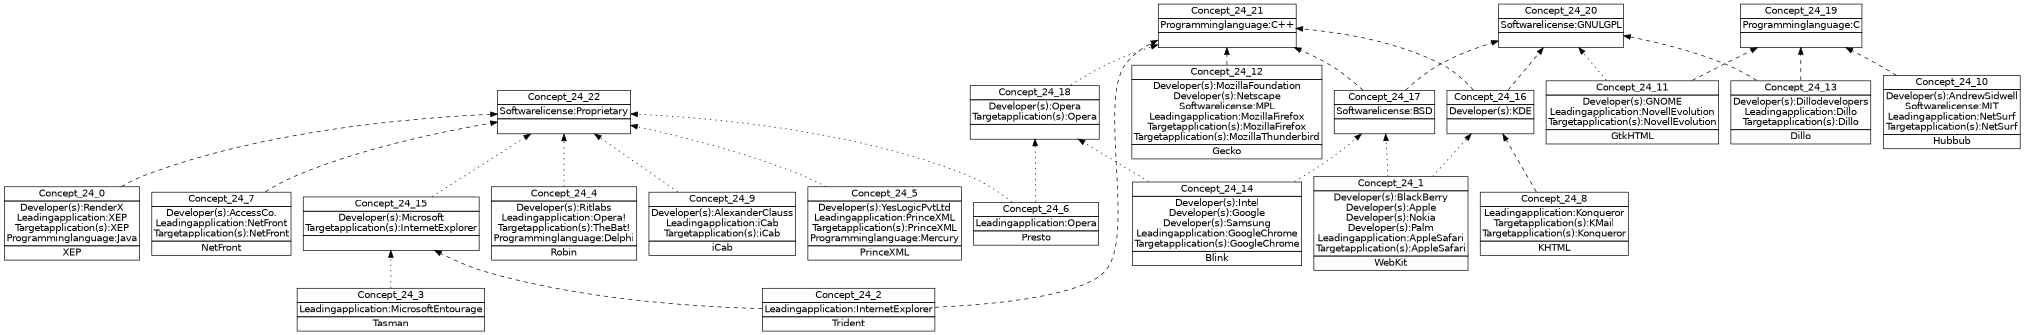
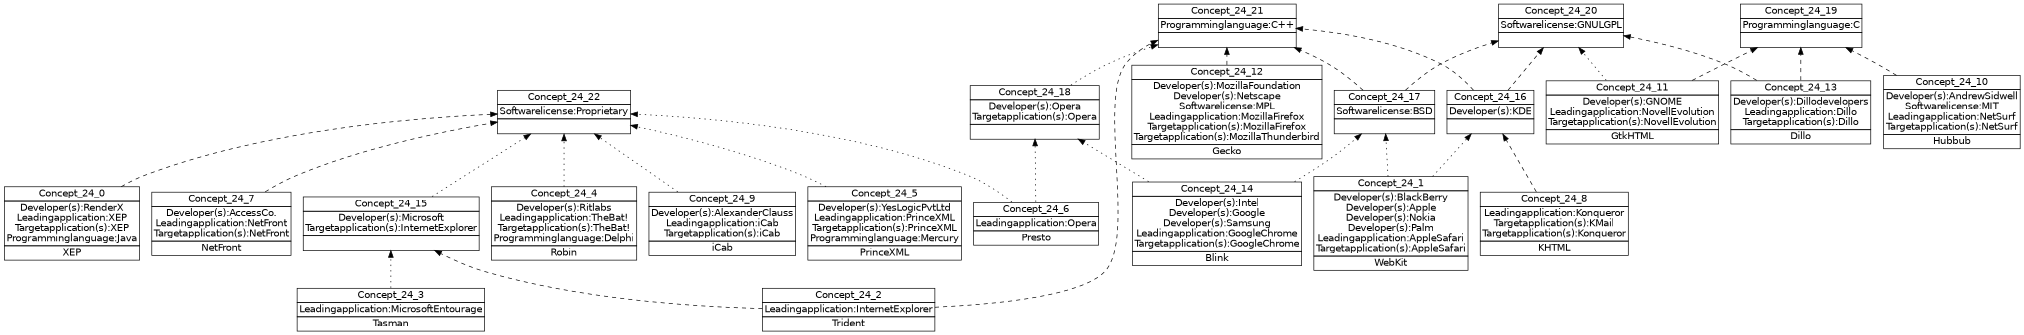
(564, 218) -> (564, 218)
